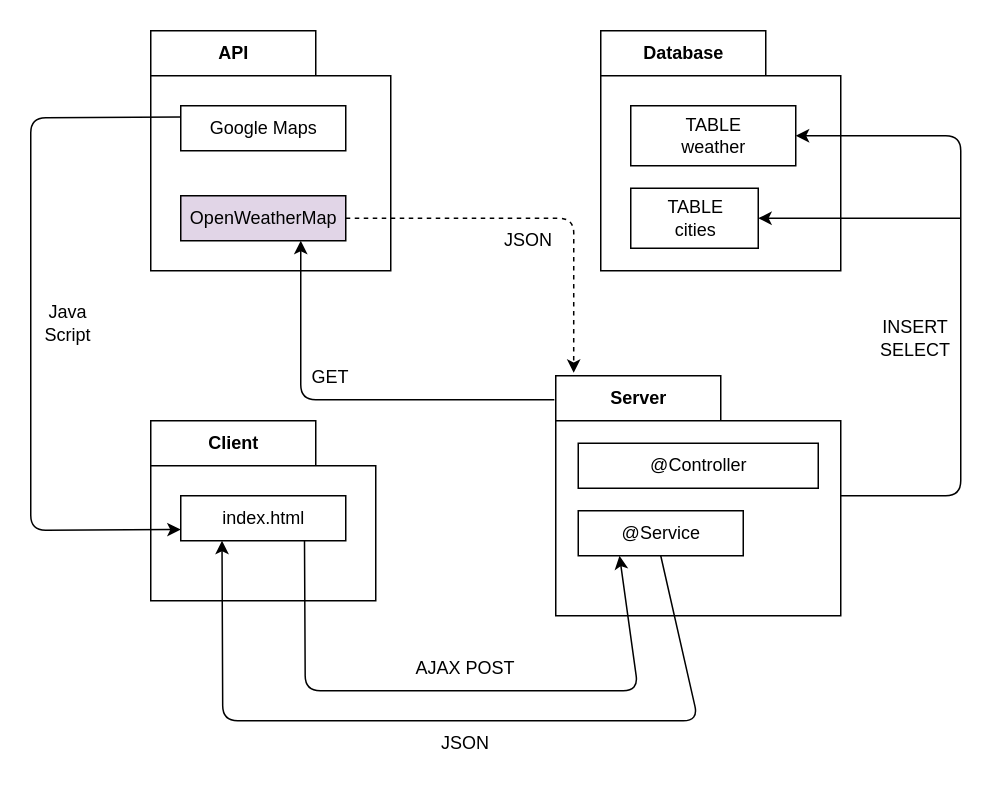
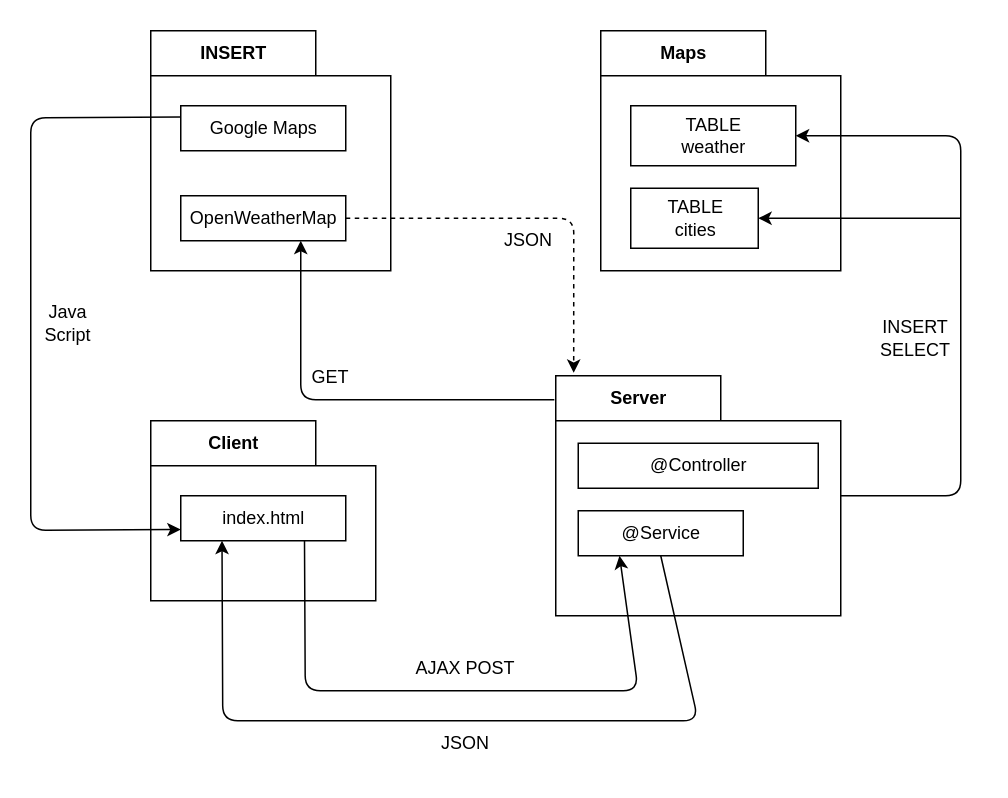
(234, 53) -> (234, 53)
(684, 53) -> (684, 53)
(263, 218) -> (263, 218)
